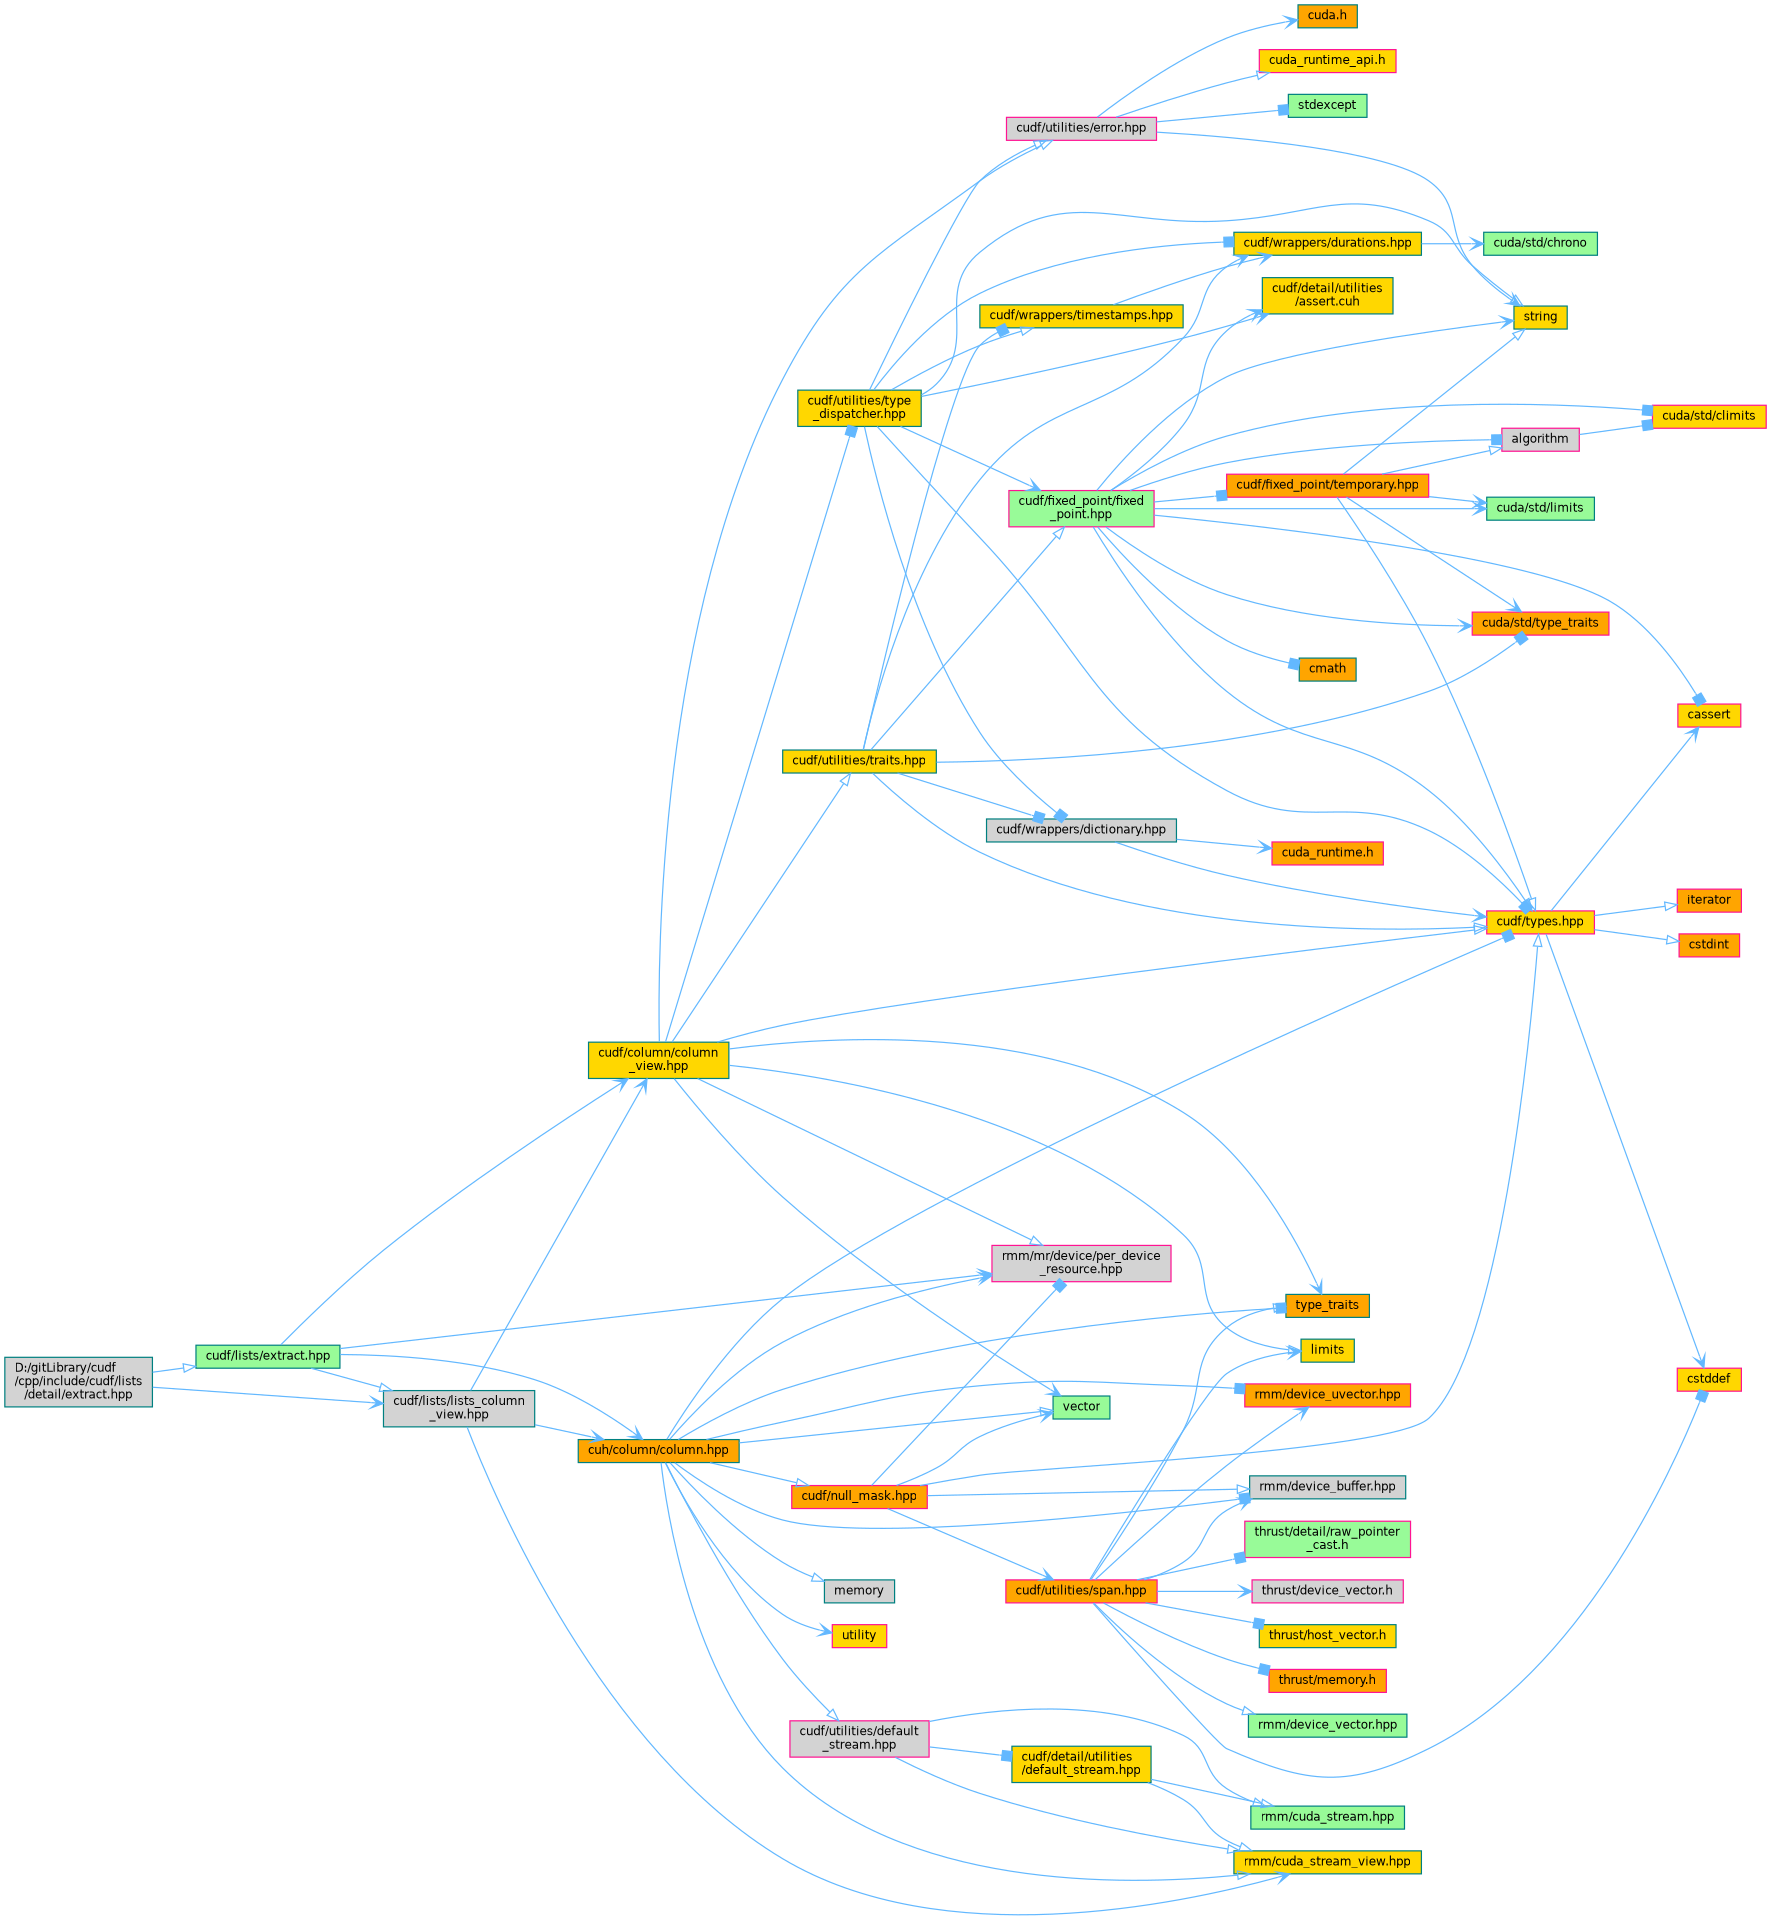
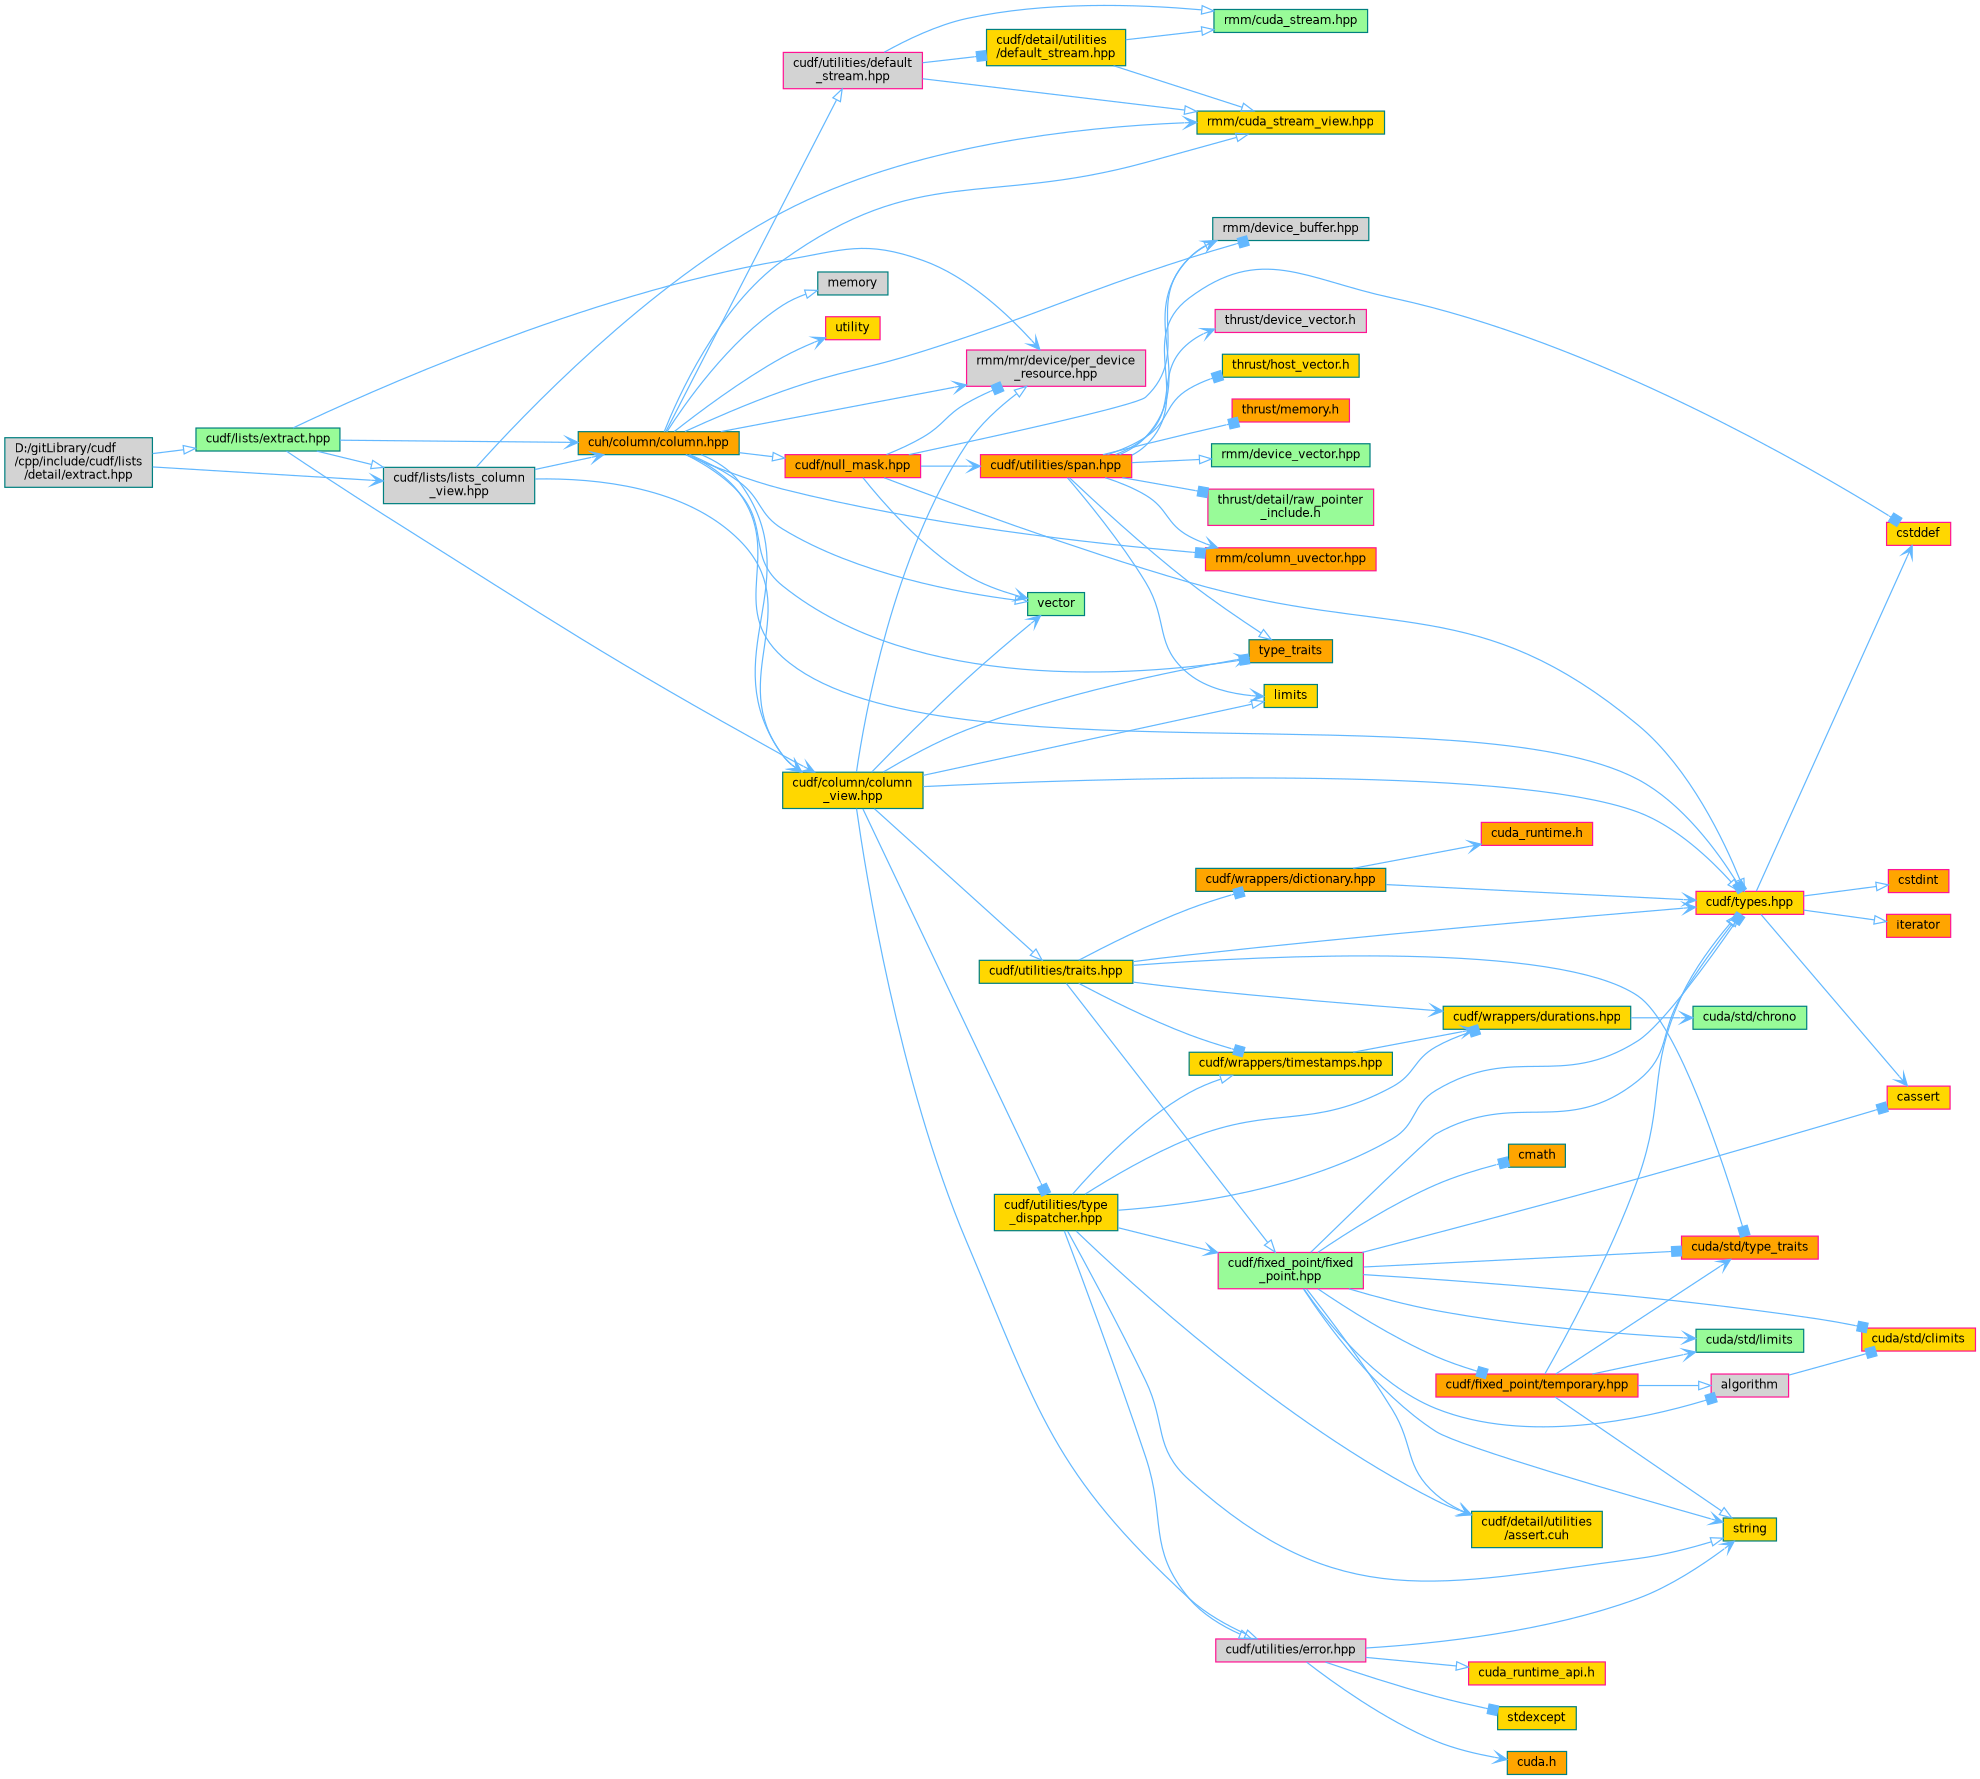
(1328, 106) -> (1537, 1718)
(1274, 607) -> (1516, 1259)
(930, 635) -> none
none -> (757, 644)
(1081, 831) -> (1291, 880)
(1156, 907) -> (1408, 933)
(1328, 1395) -> (1291, 559)
(1328, 1539) -> (1291, 507)
